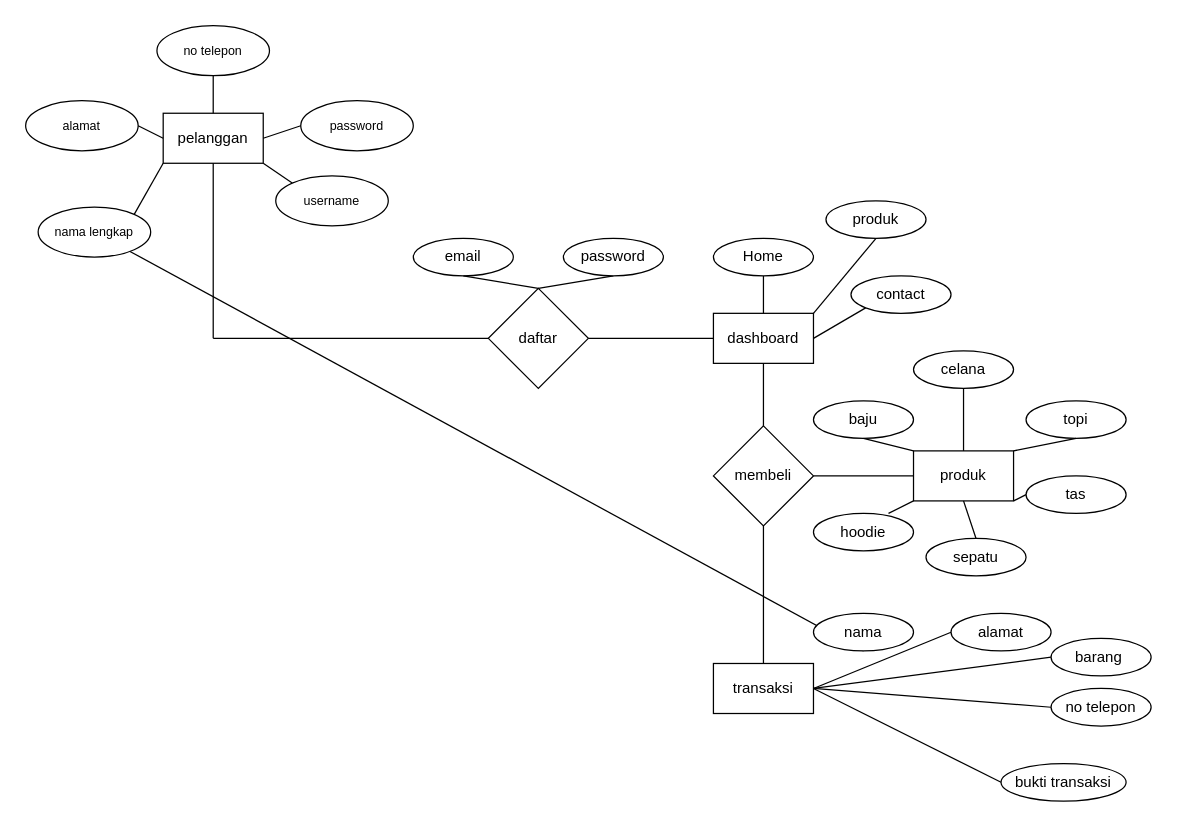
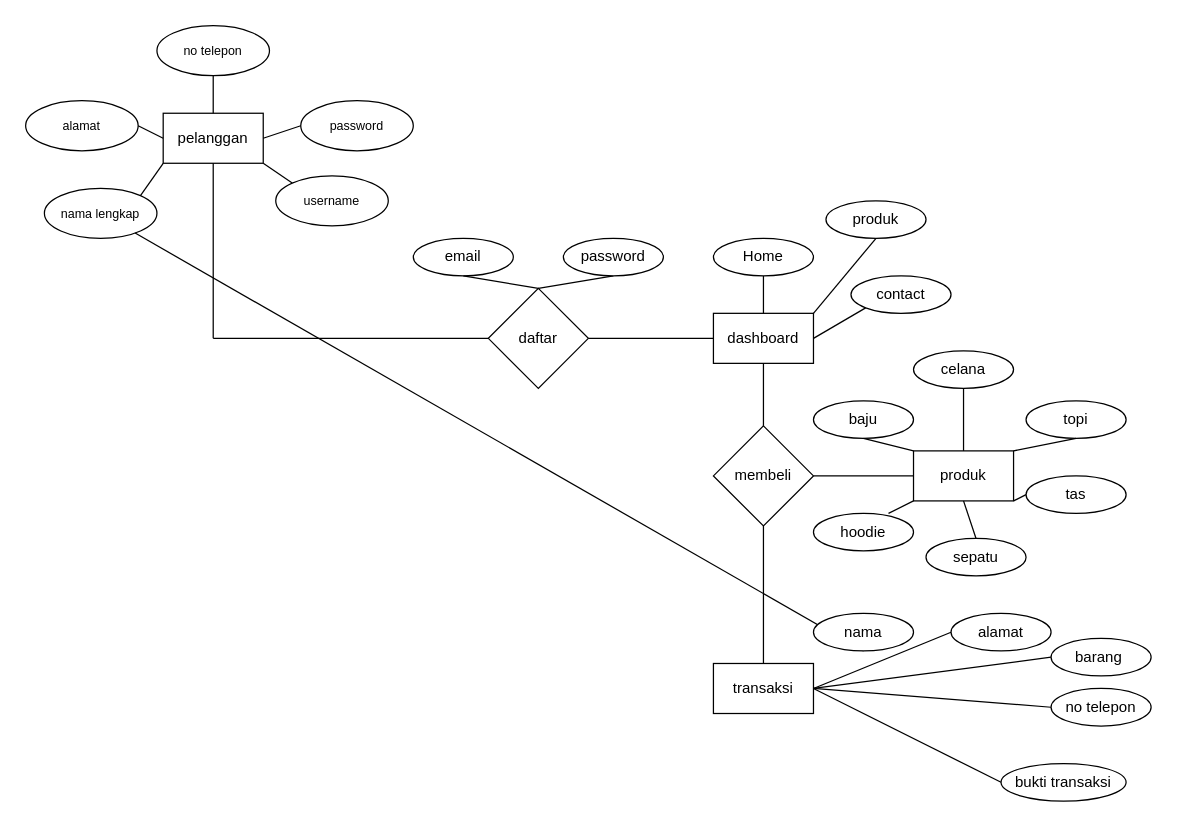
(94, 232) -> (101, 213)
